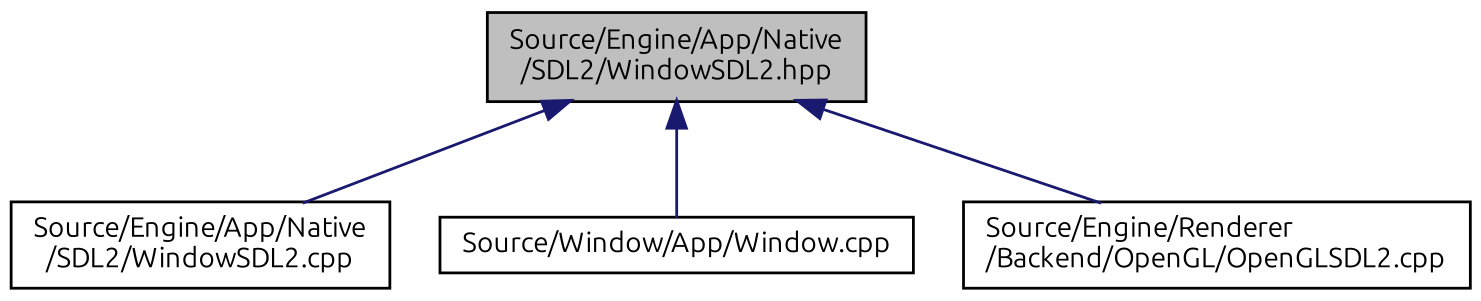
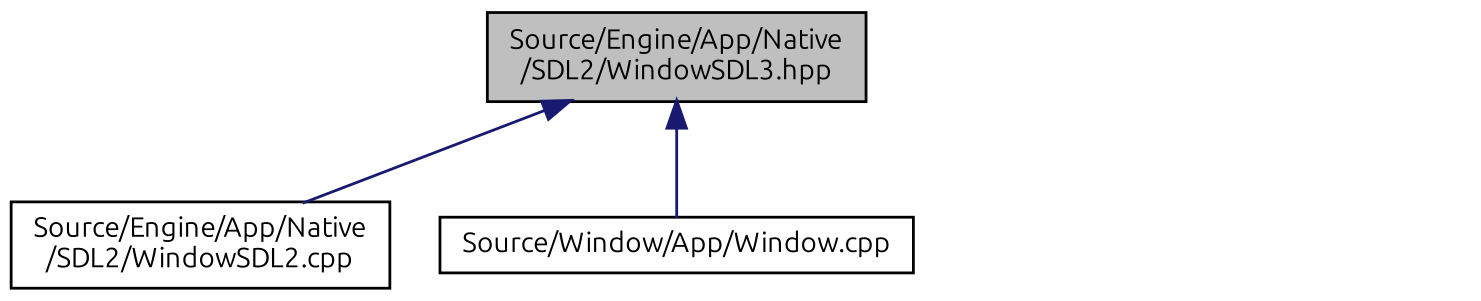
(677, 57) -> (677, 57)
(1217, 245) -> none
